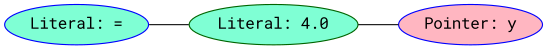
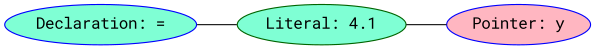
(77, 25) -> (101, 25)
(274, 25) -> (322, 25)
